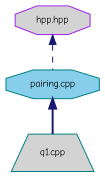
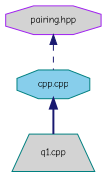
(53, 20) -> (53, 20)
(53, 84) -> (53, 84)
